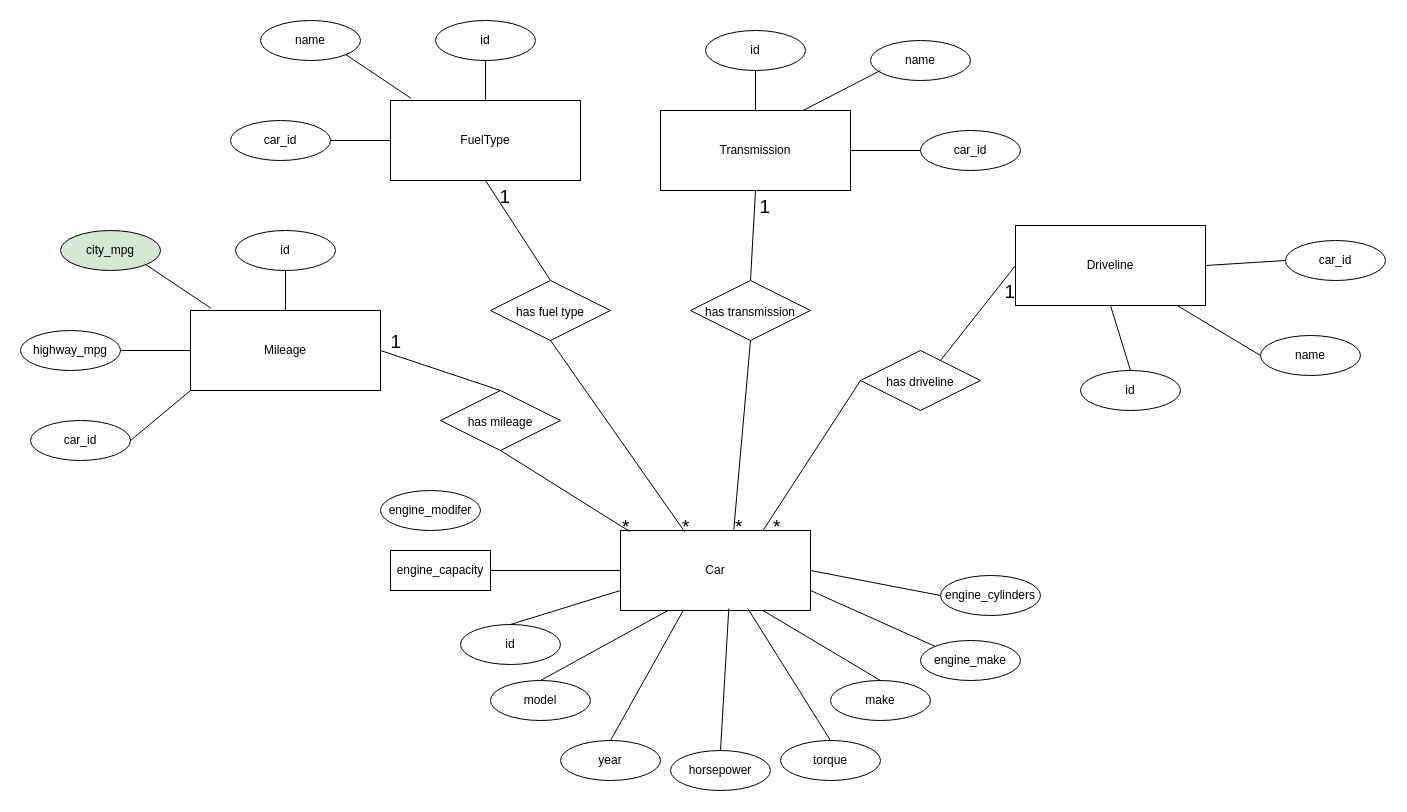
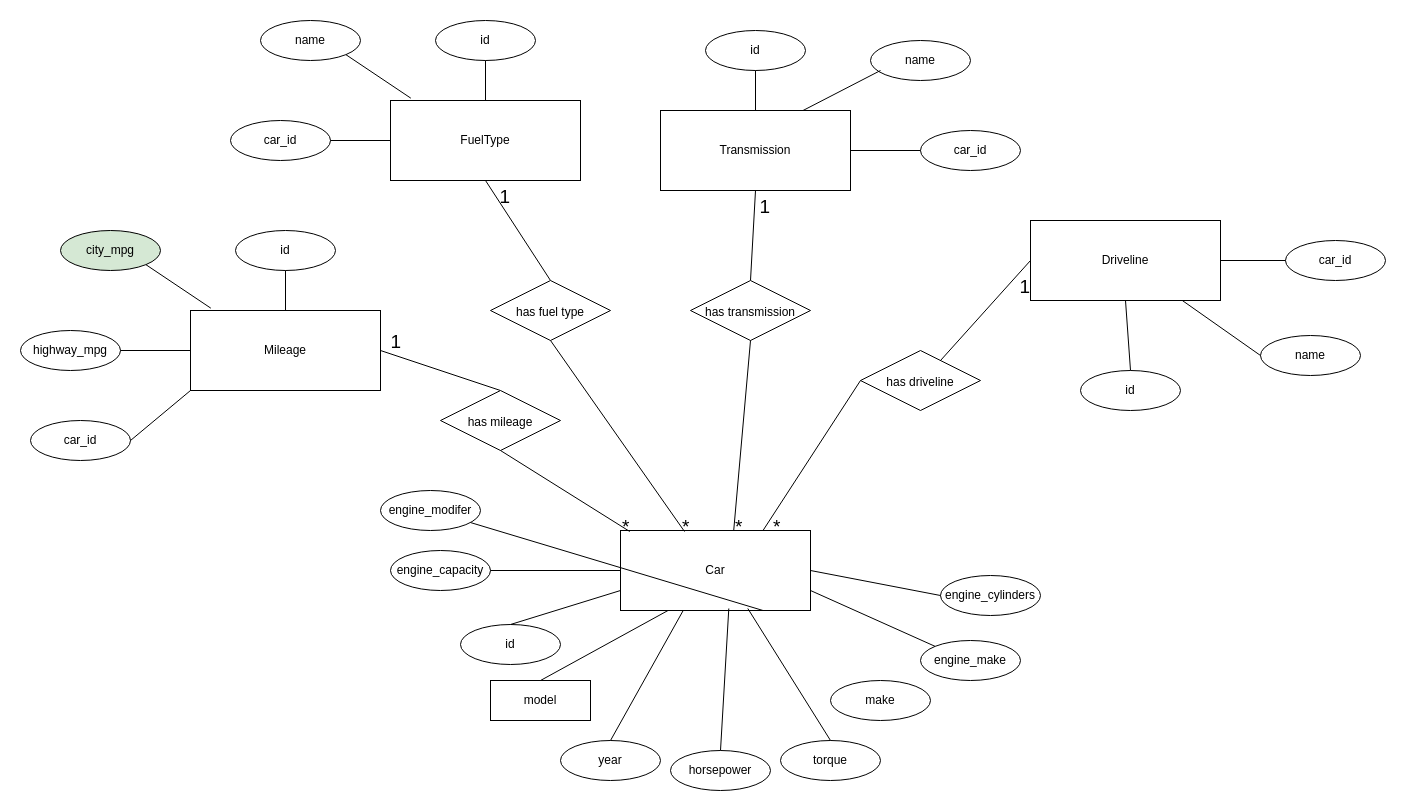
(1111, 266) -> (1126, 261)
(441, 571) -> (441, 571)
(822, 646) -> (617, 567)
(541, 701) -> (541, 701)
